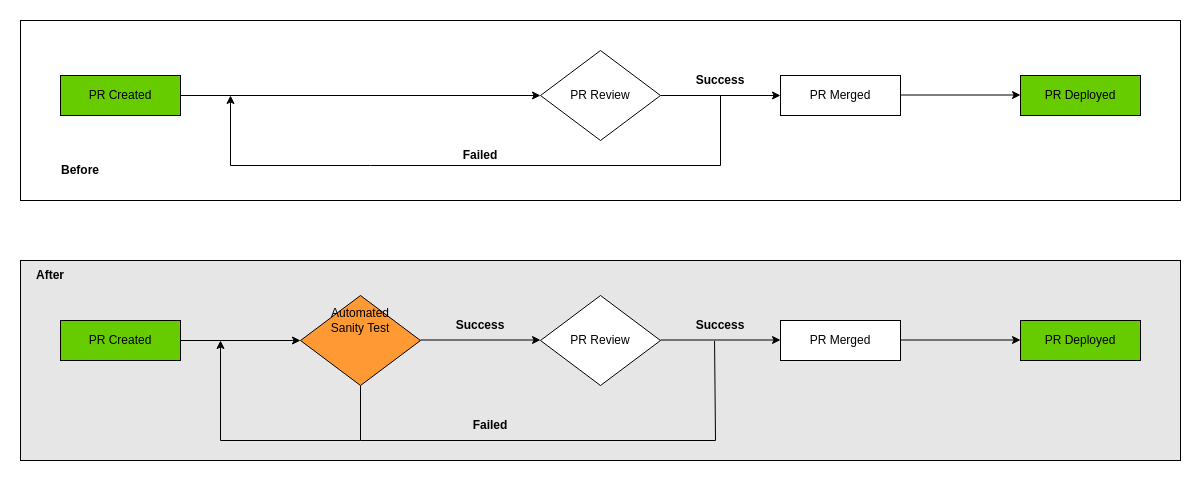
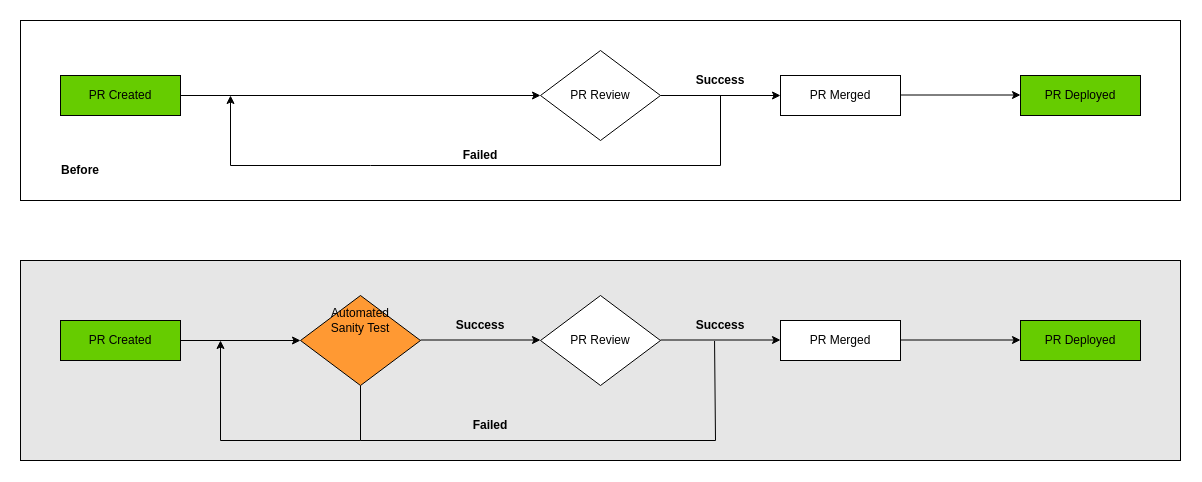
(51, 276) -> none
